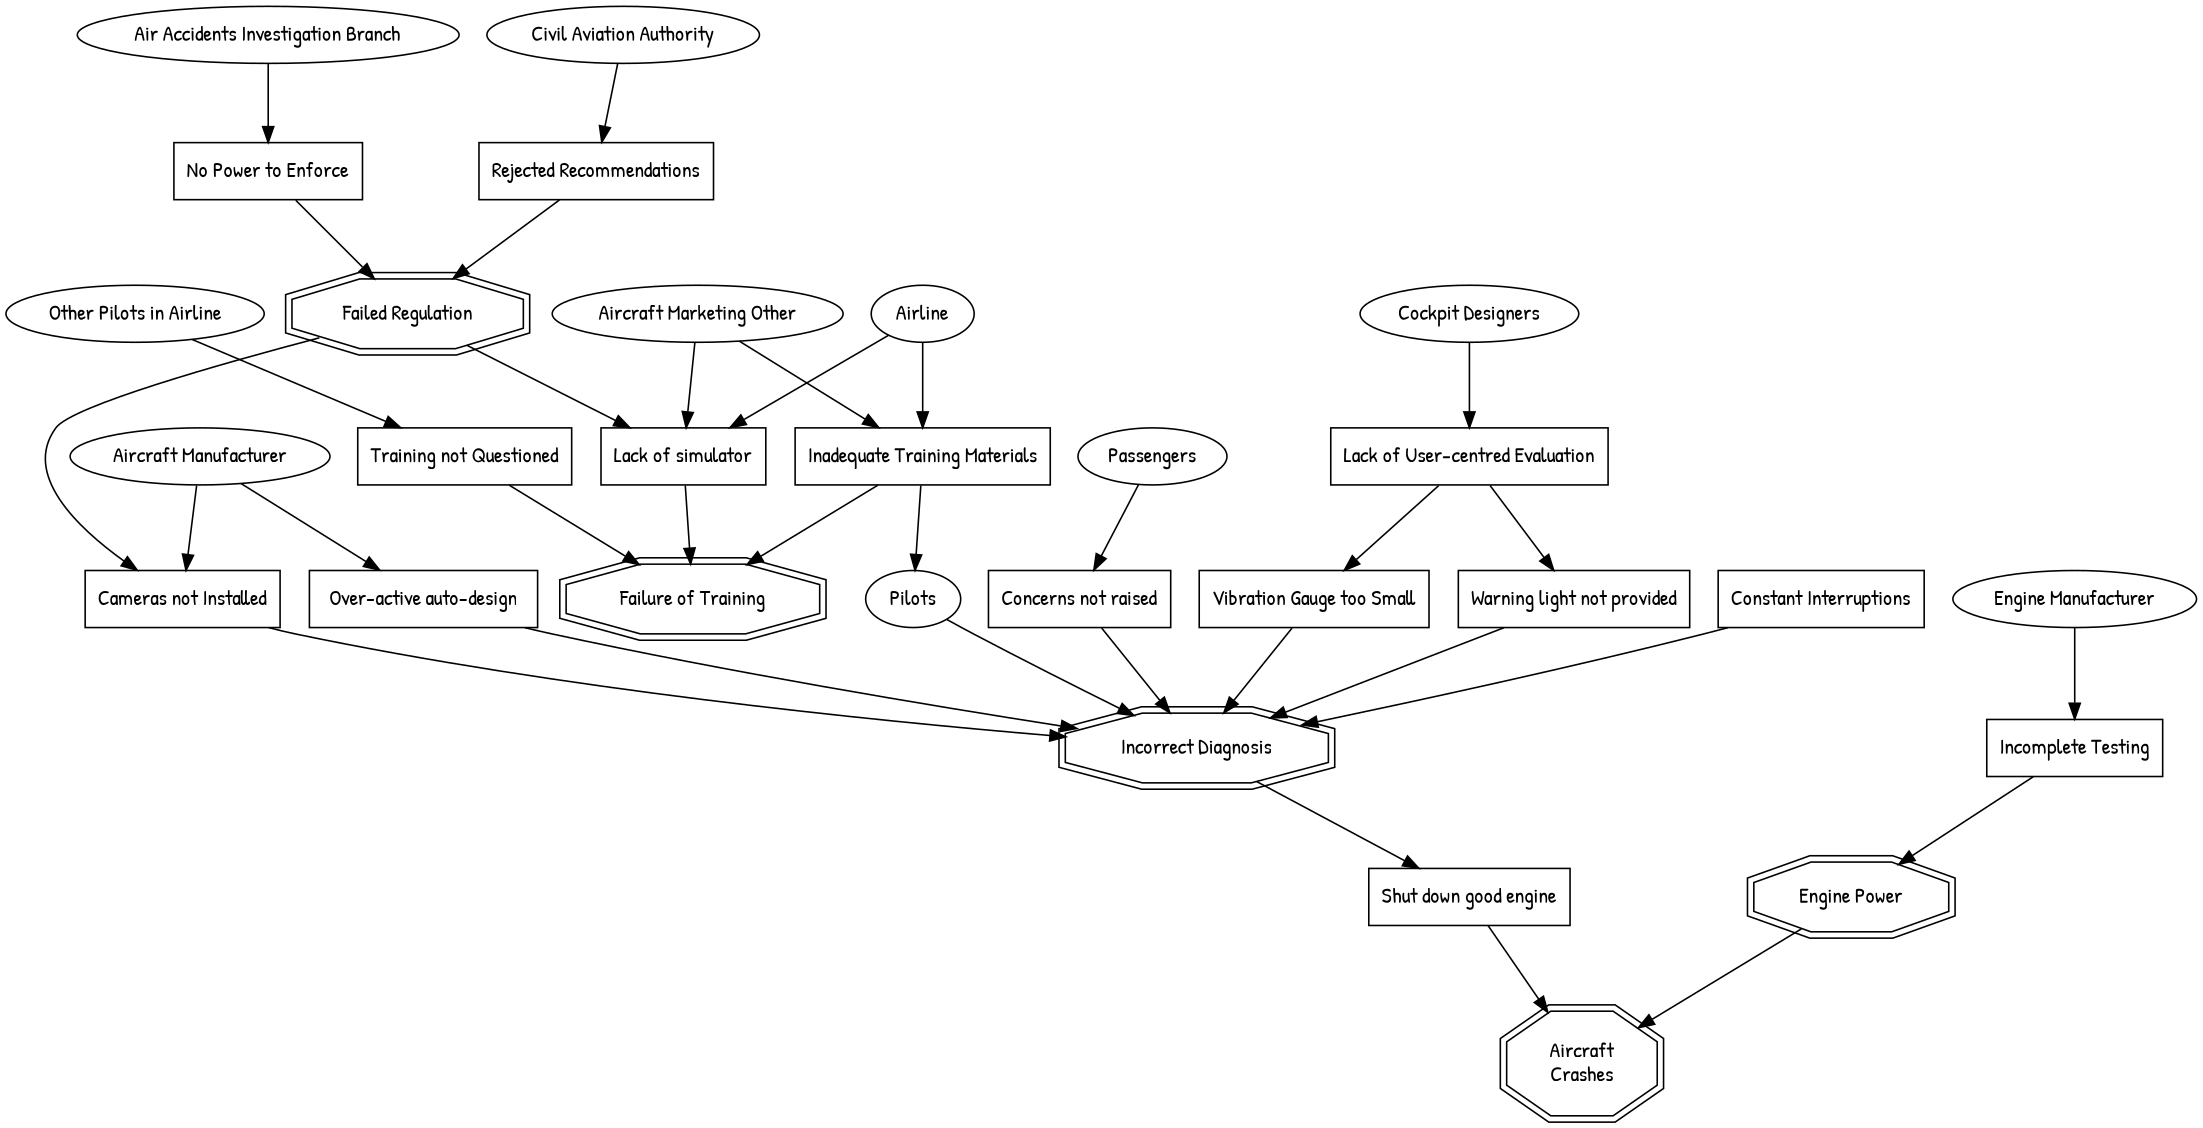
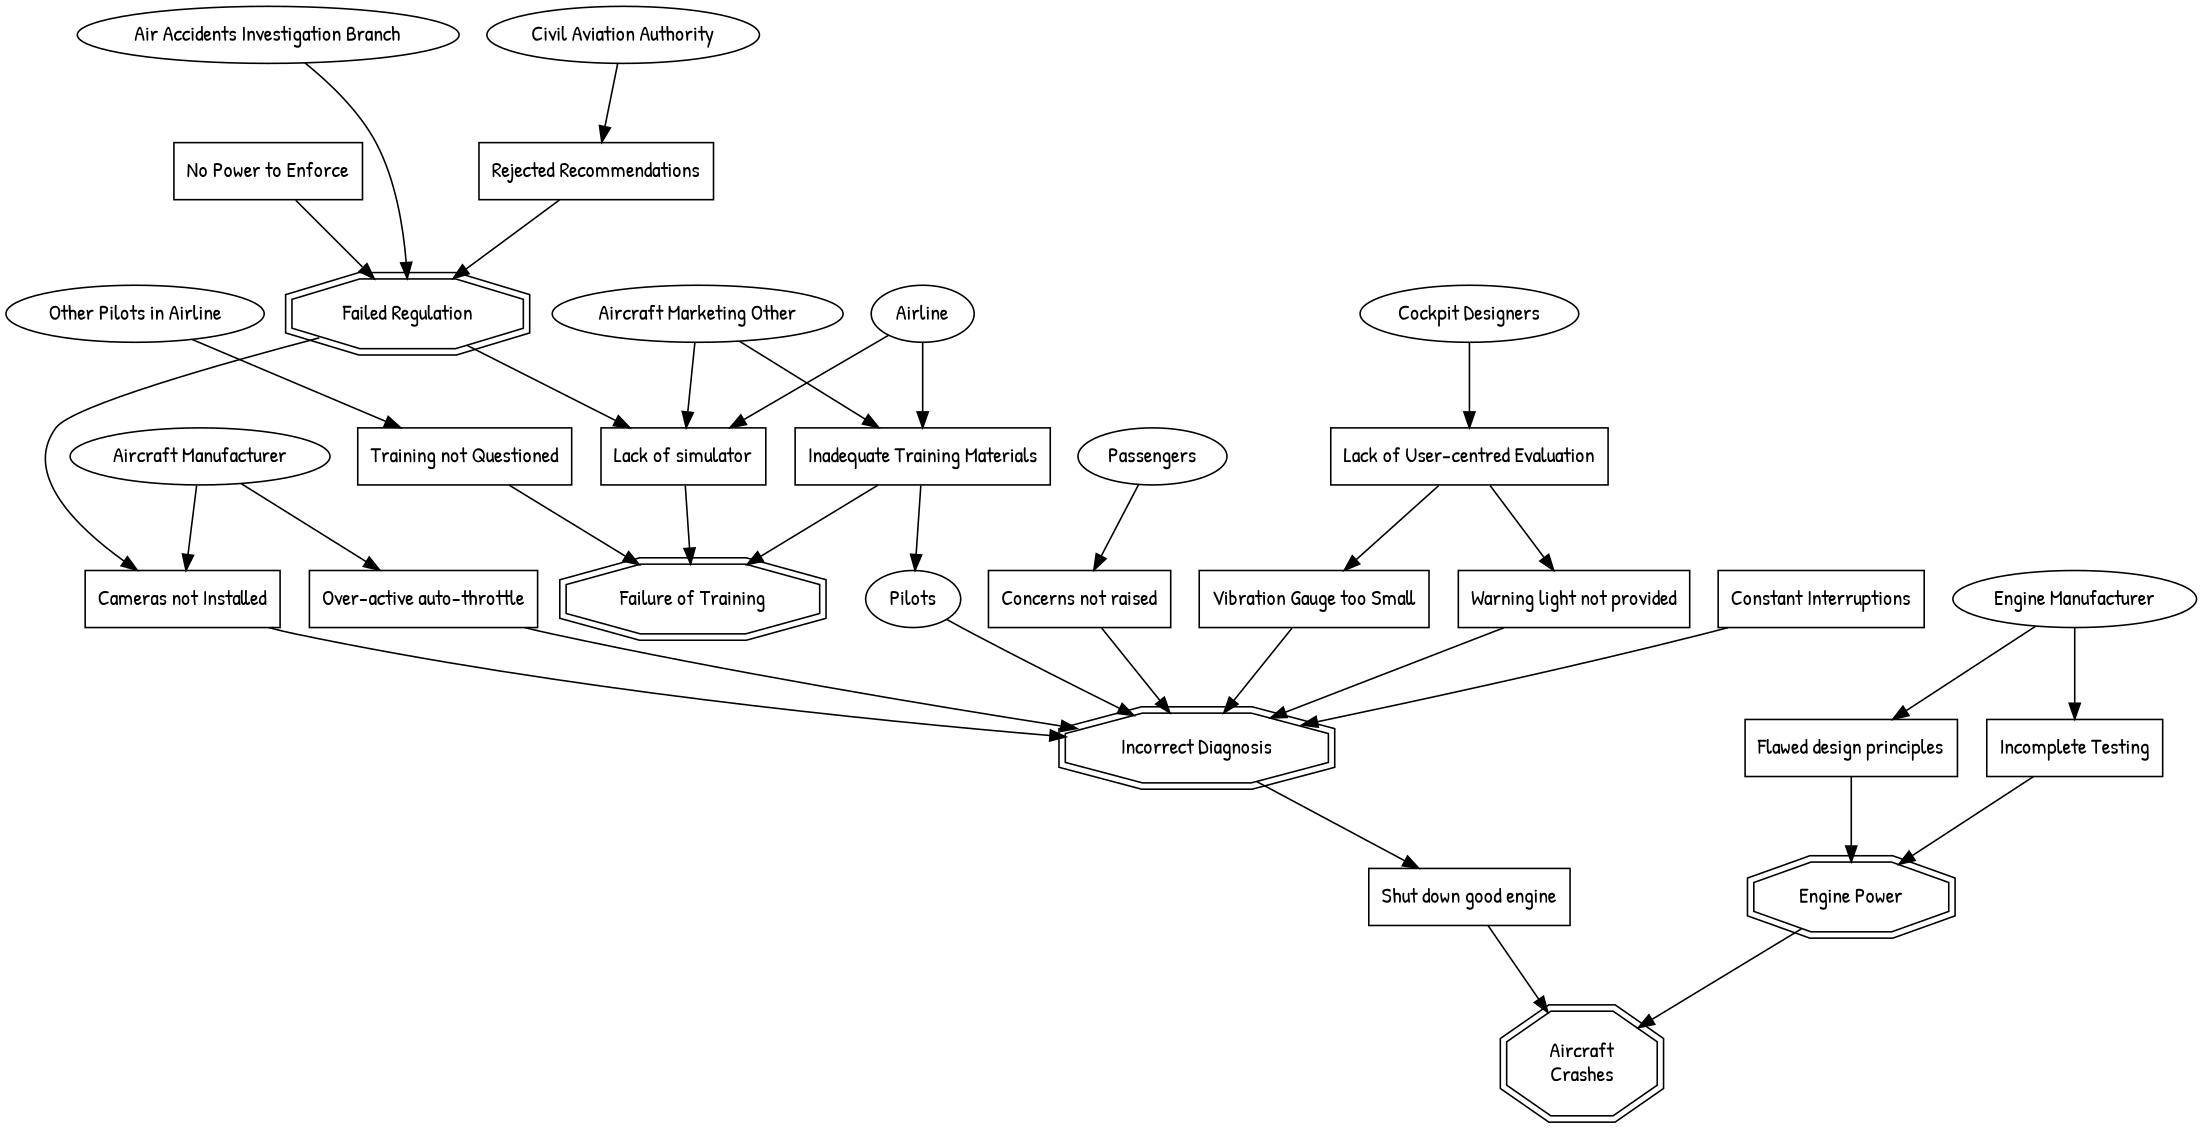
(268, 95) -> (380, 150)
(424, 599) -> (424, 599)
none -> (1851, 748)
